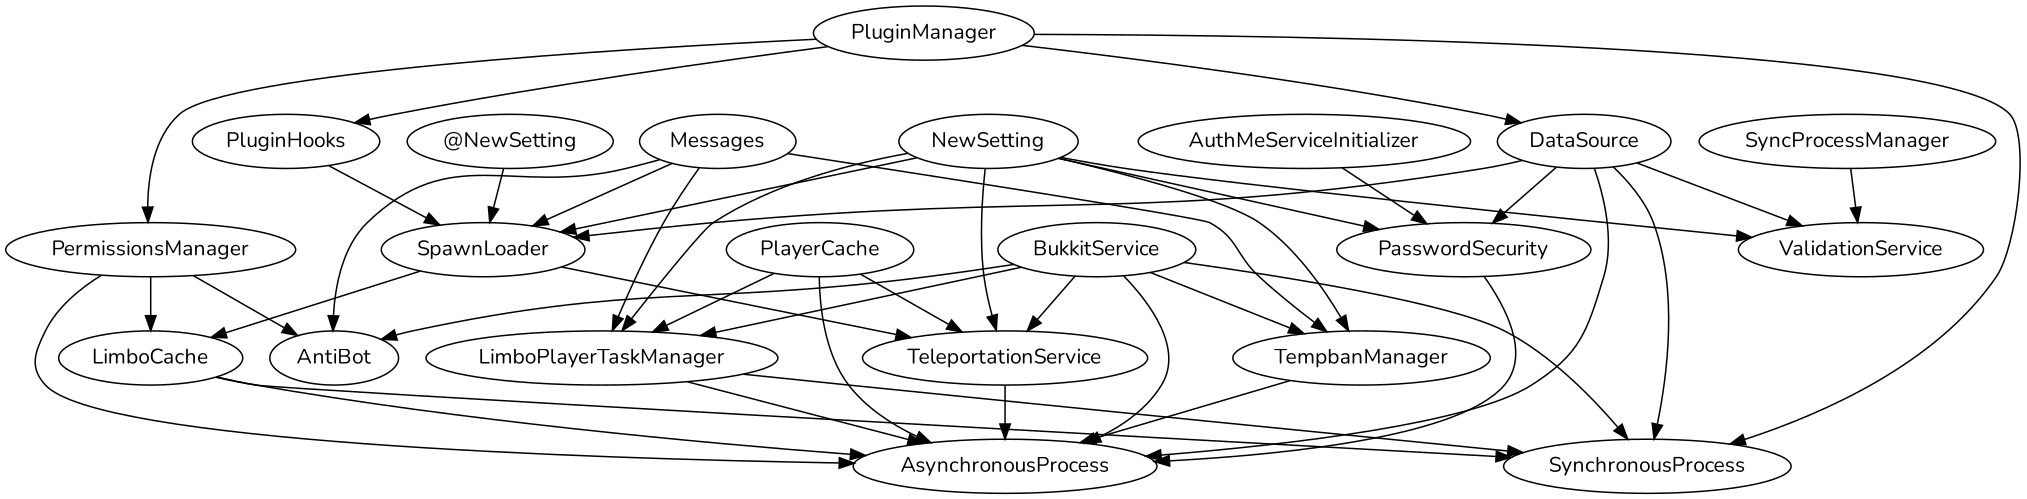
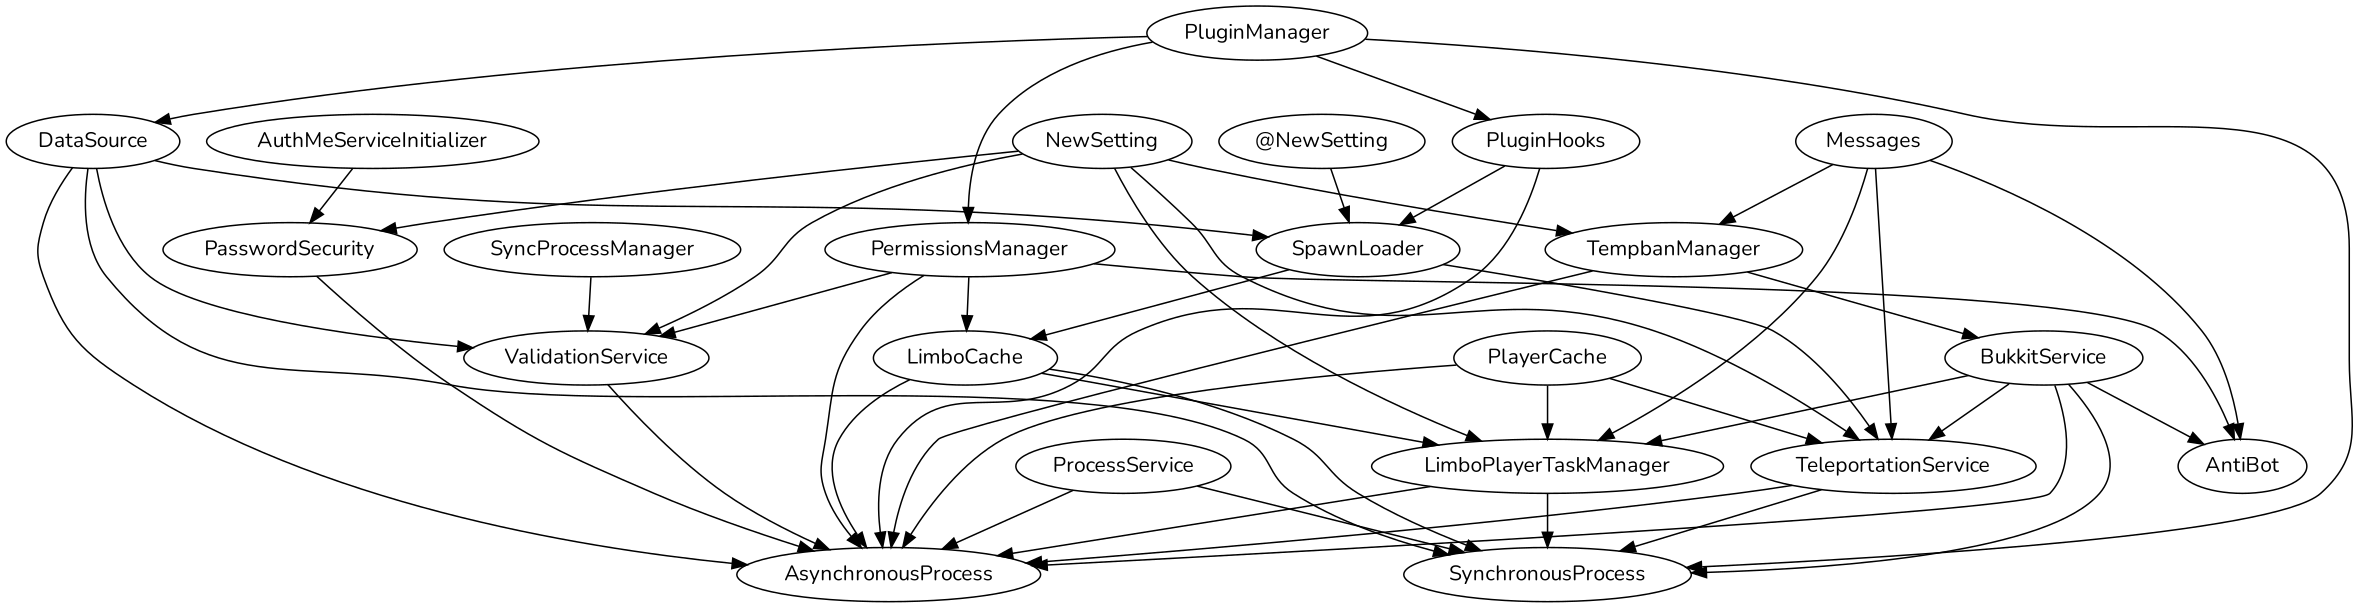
(1530, 190) -> none
(609, 192) -> (1882, 283)
(746, 193) -> none
(1220, 300) -> (1855, 303)
none -> (783, 302)
none -> (1188, 315)
none -> (1261, 413)
none -> (1123, 466)
none -> (702, 476)
none -> (1738, 515)
